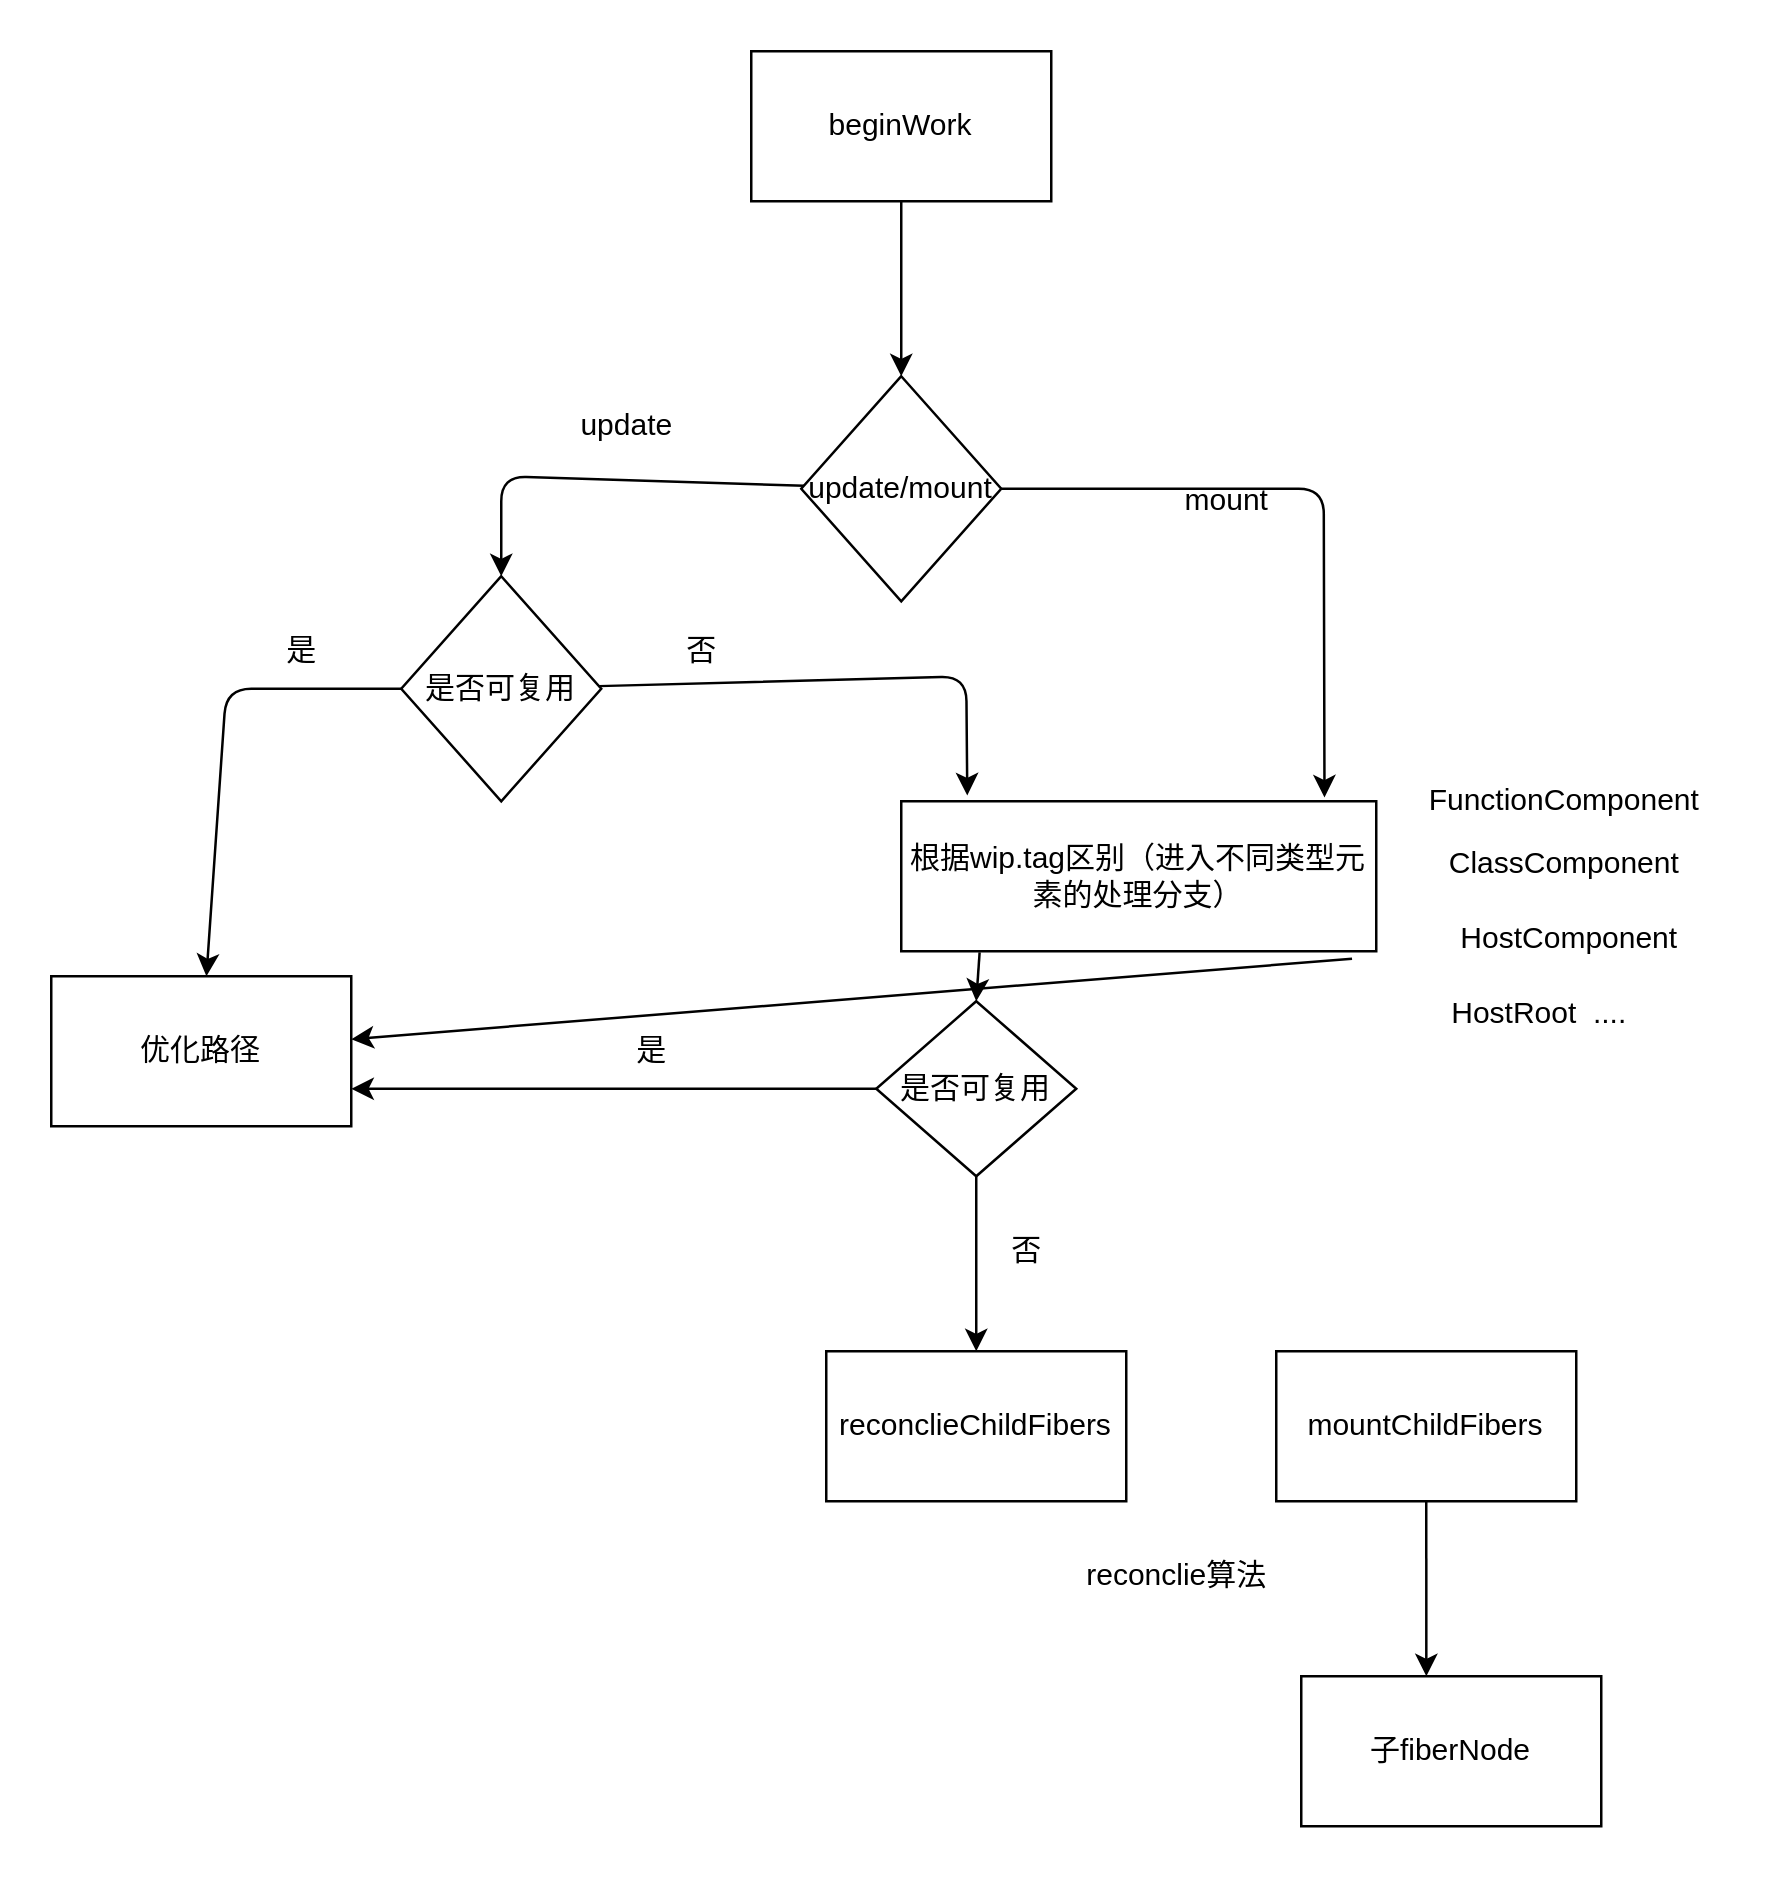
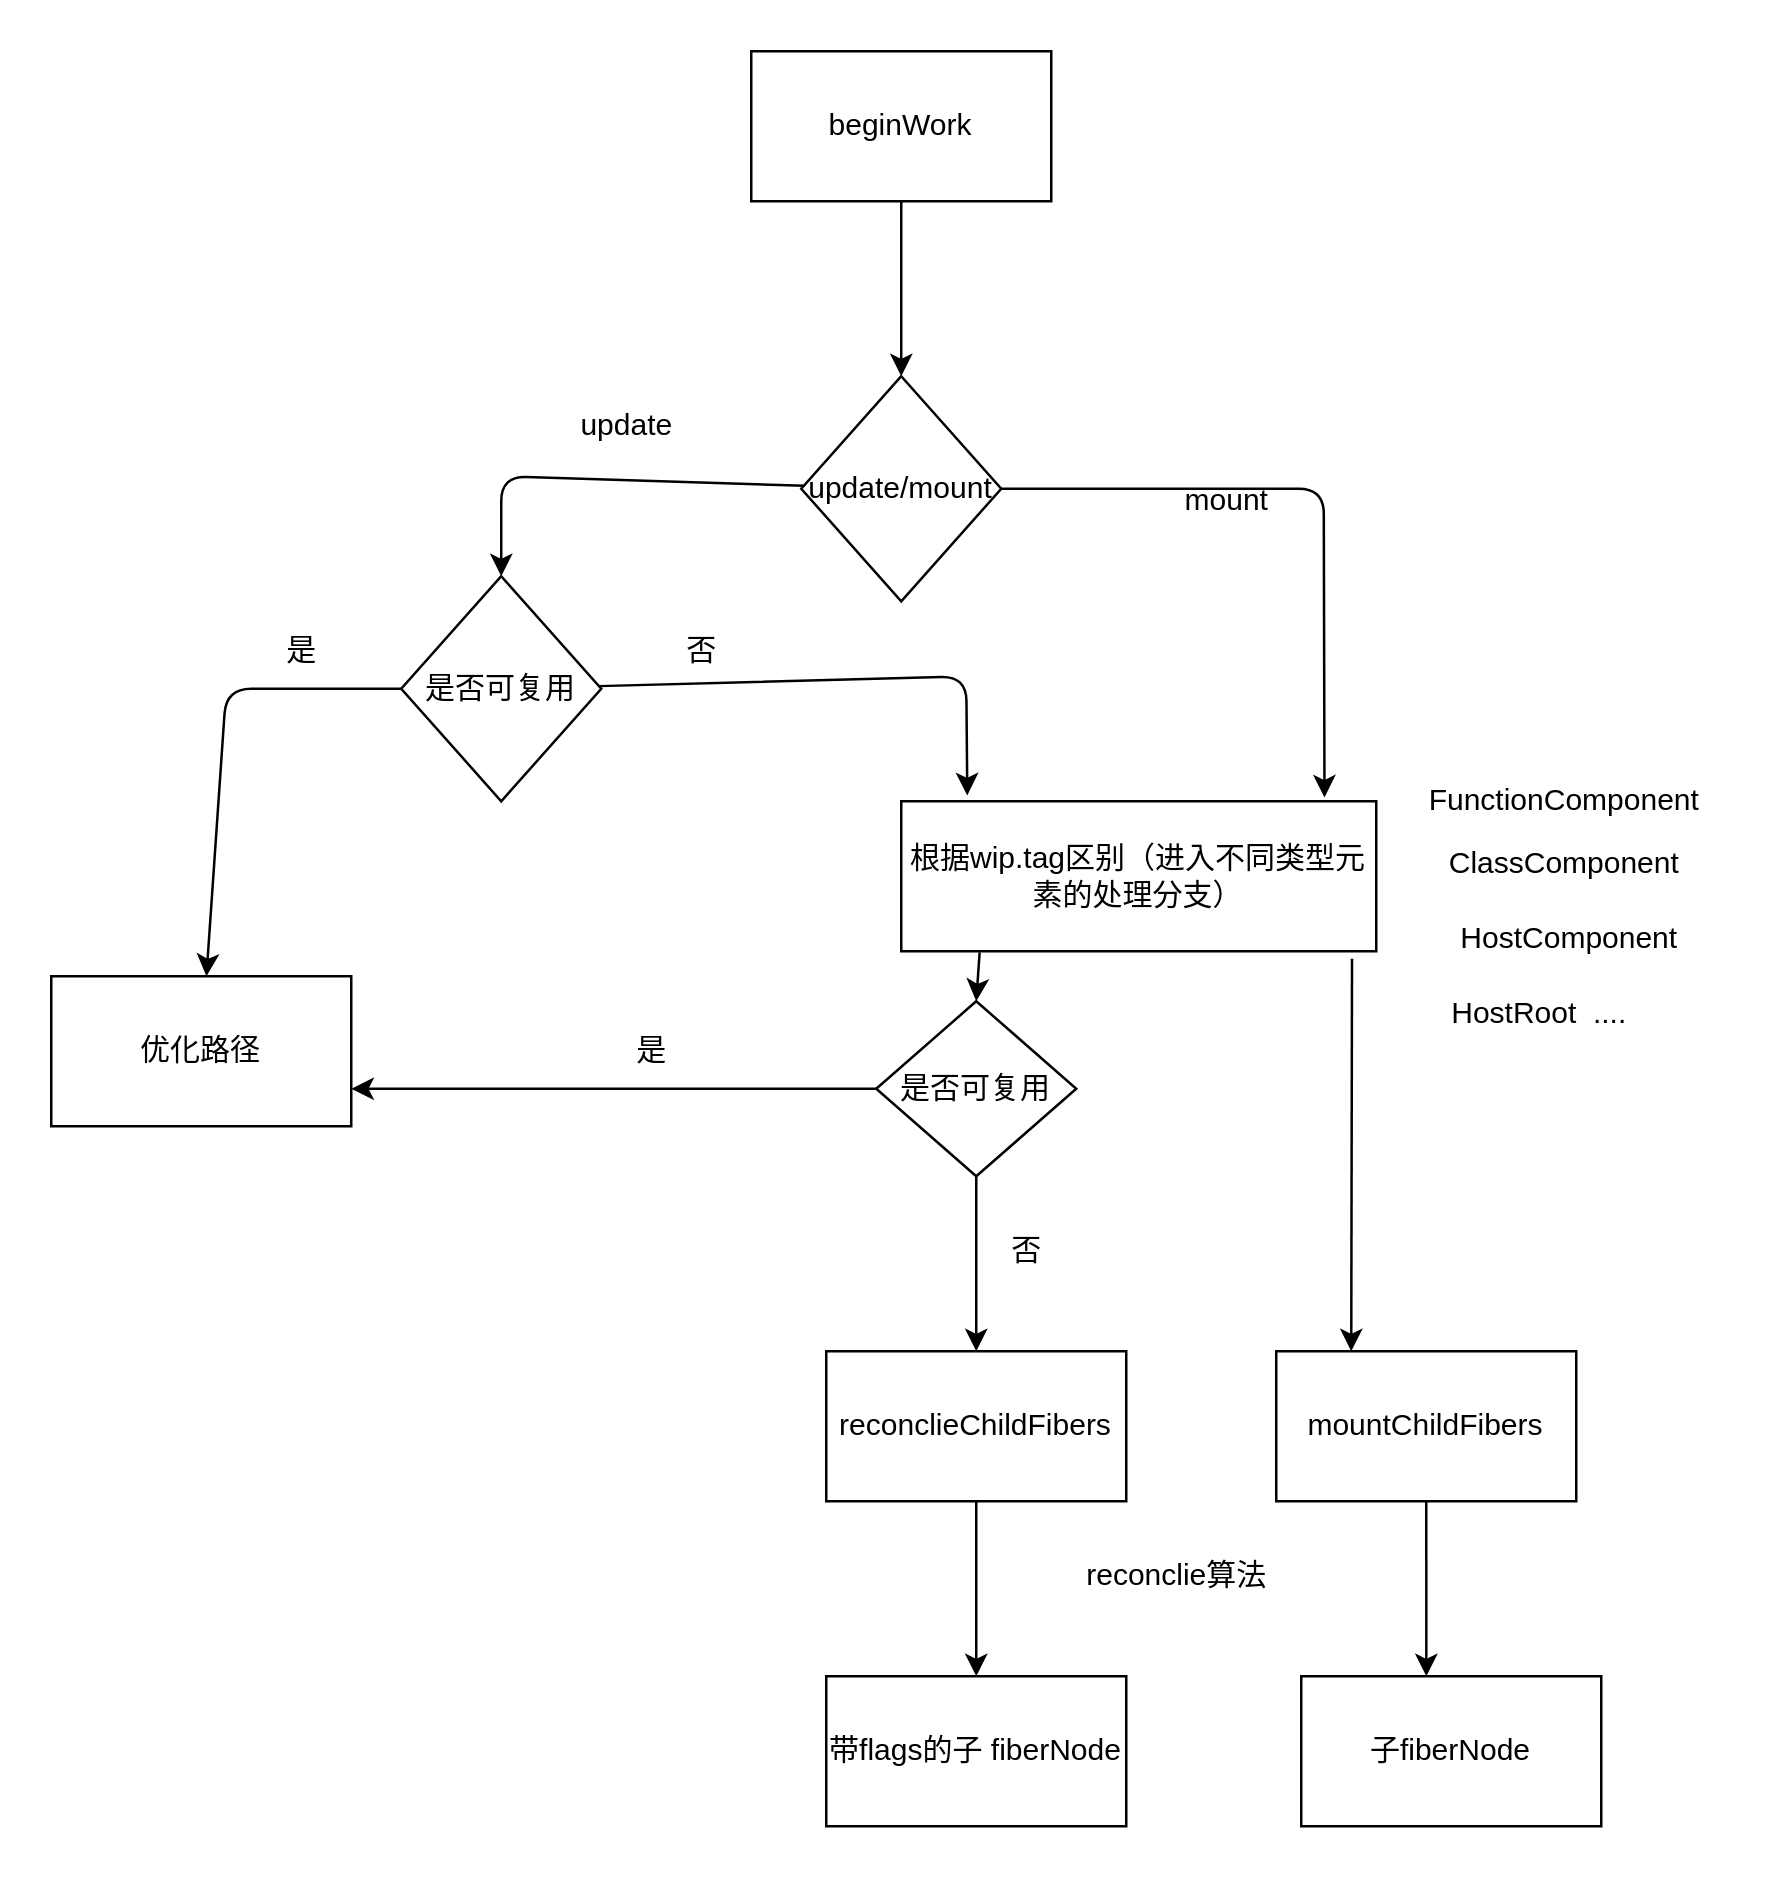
(670, 1014) -> (1352, 1147)
none -> (976, 1580)
none -> (976, 1751)
